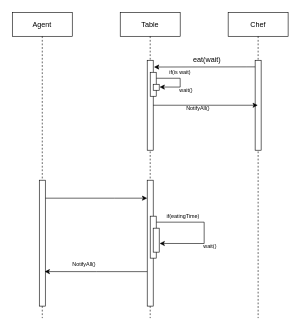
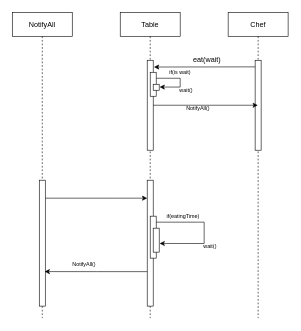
(42, 25) -> (42, 25)
